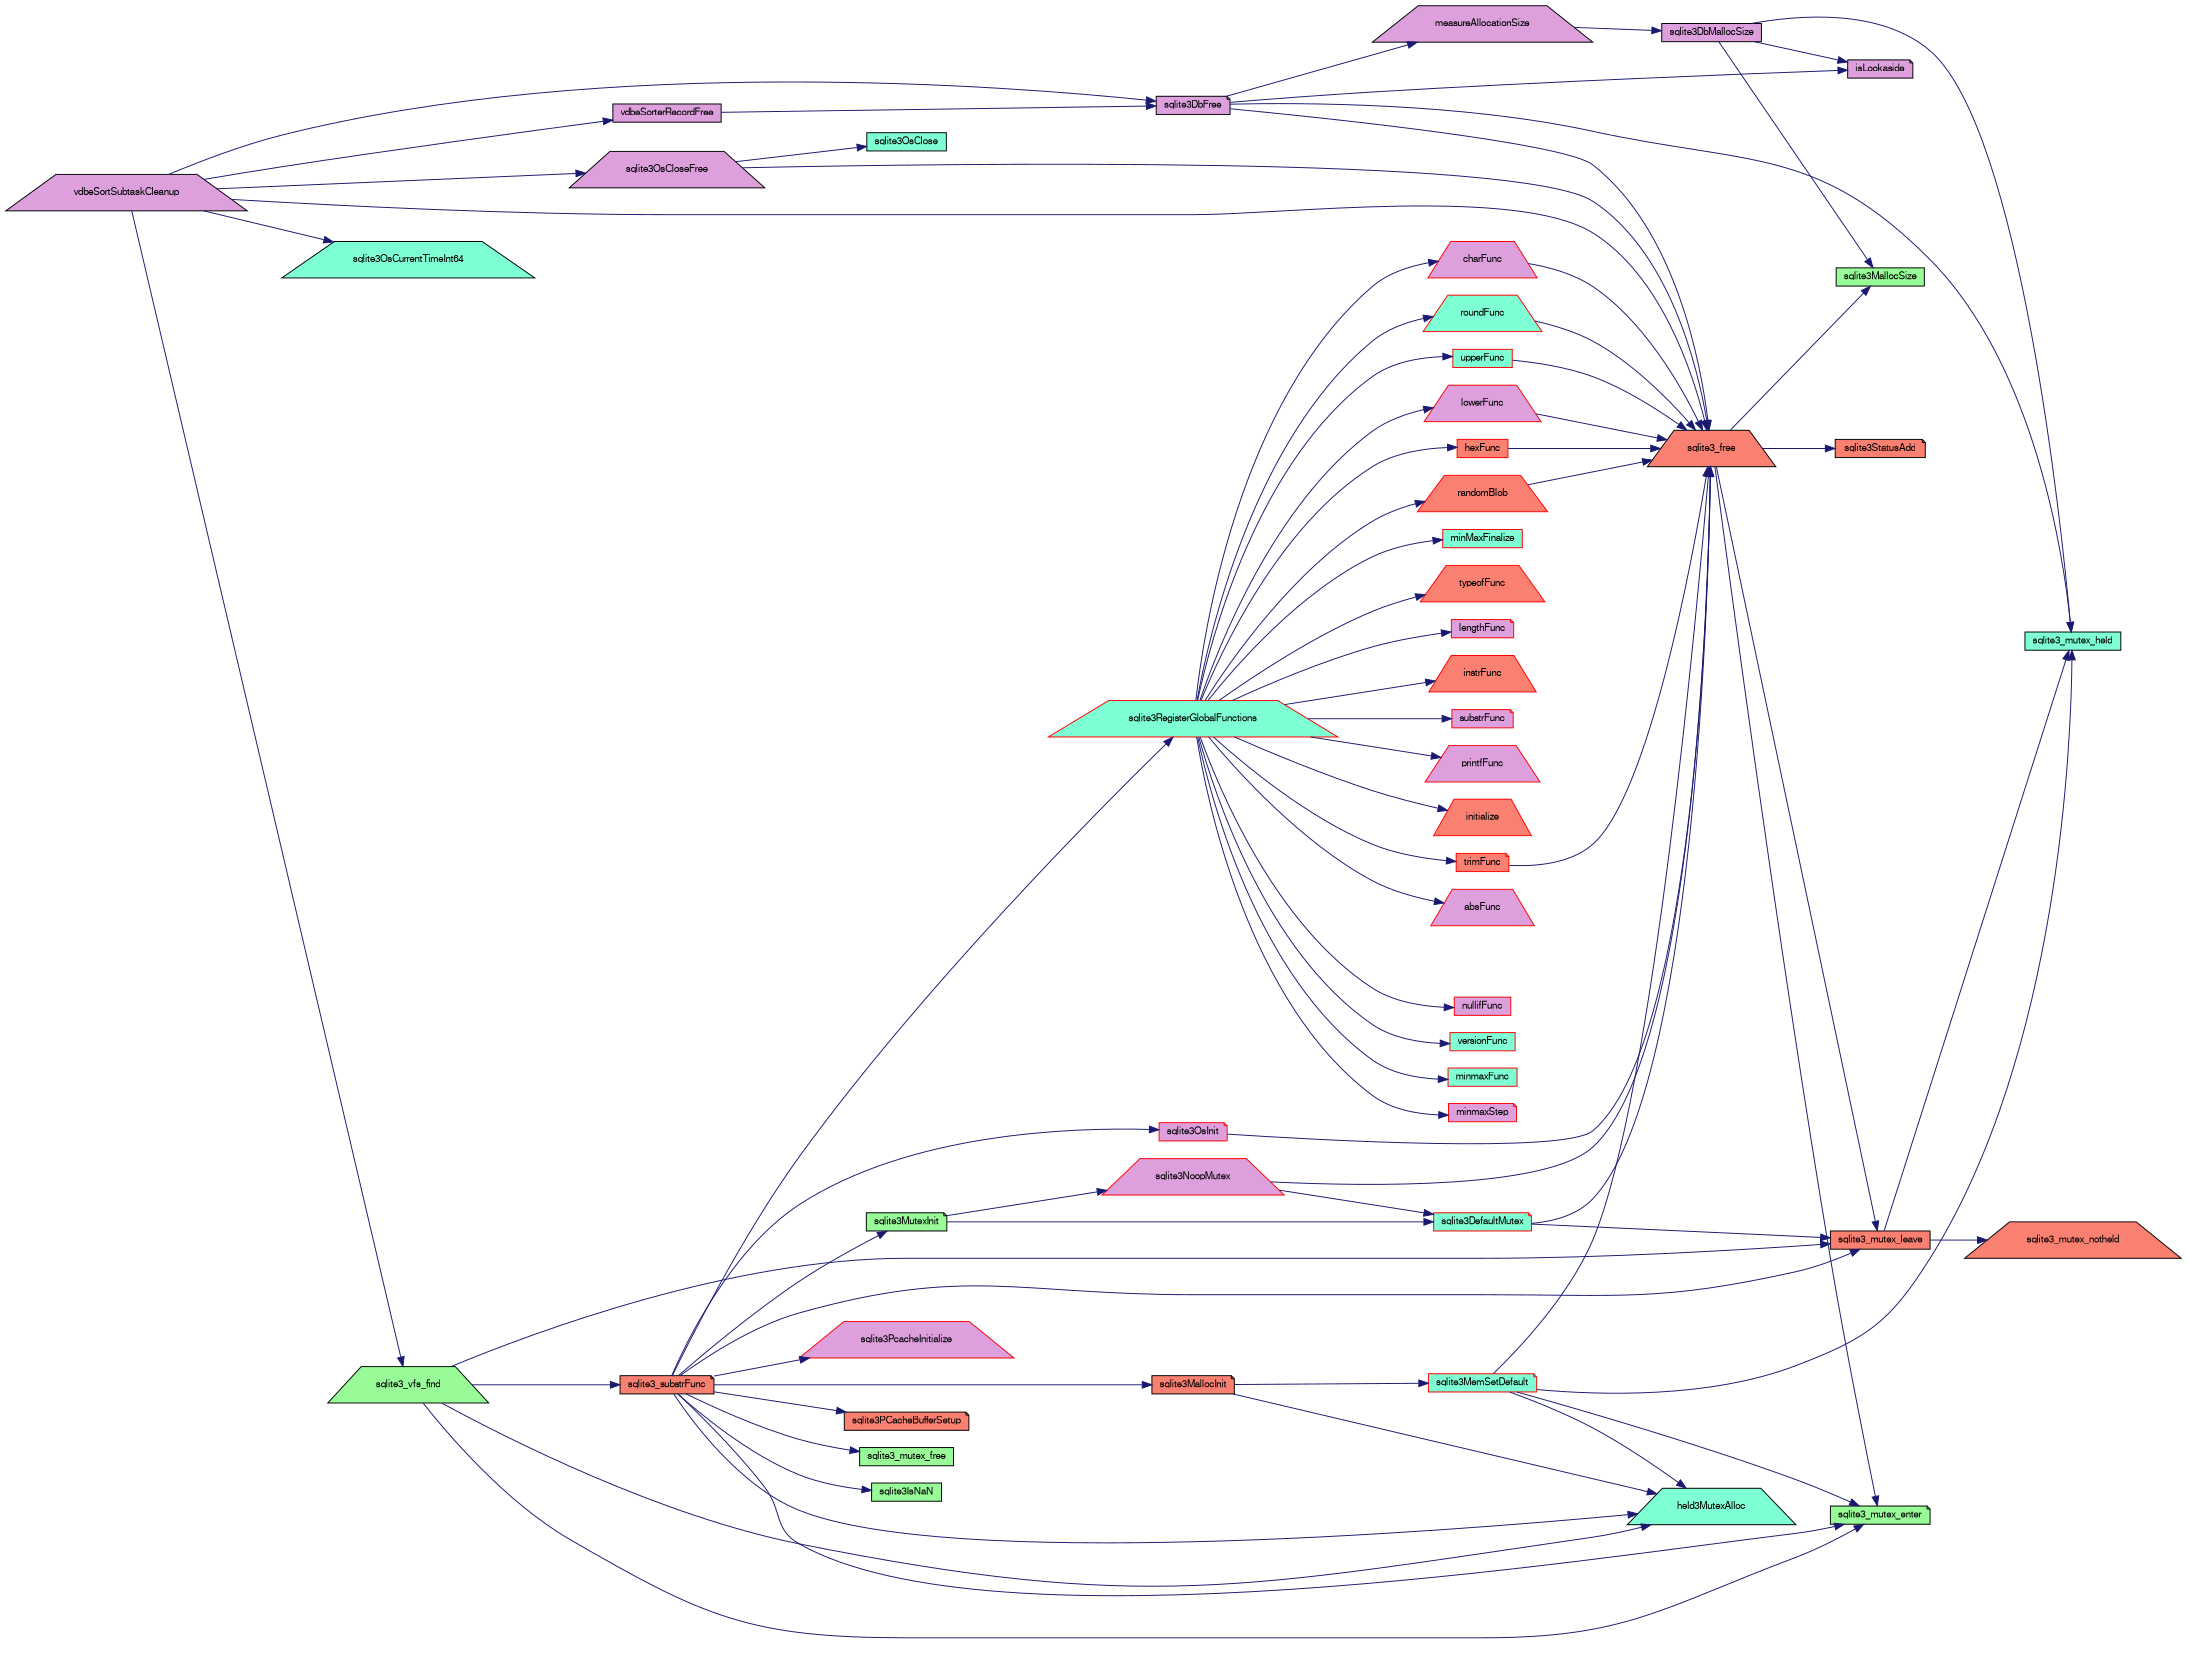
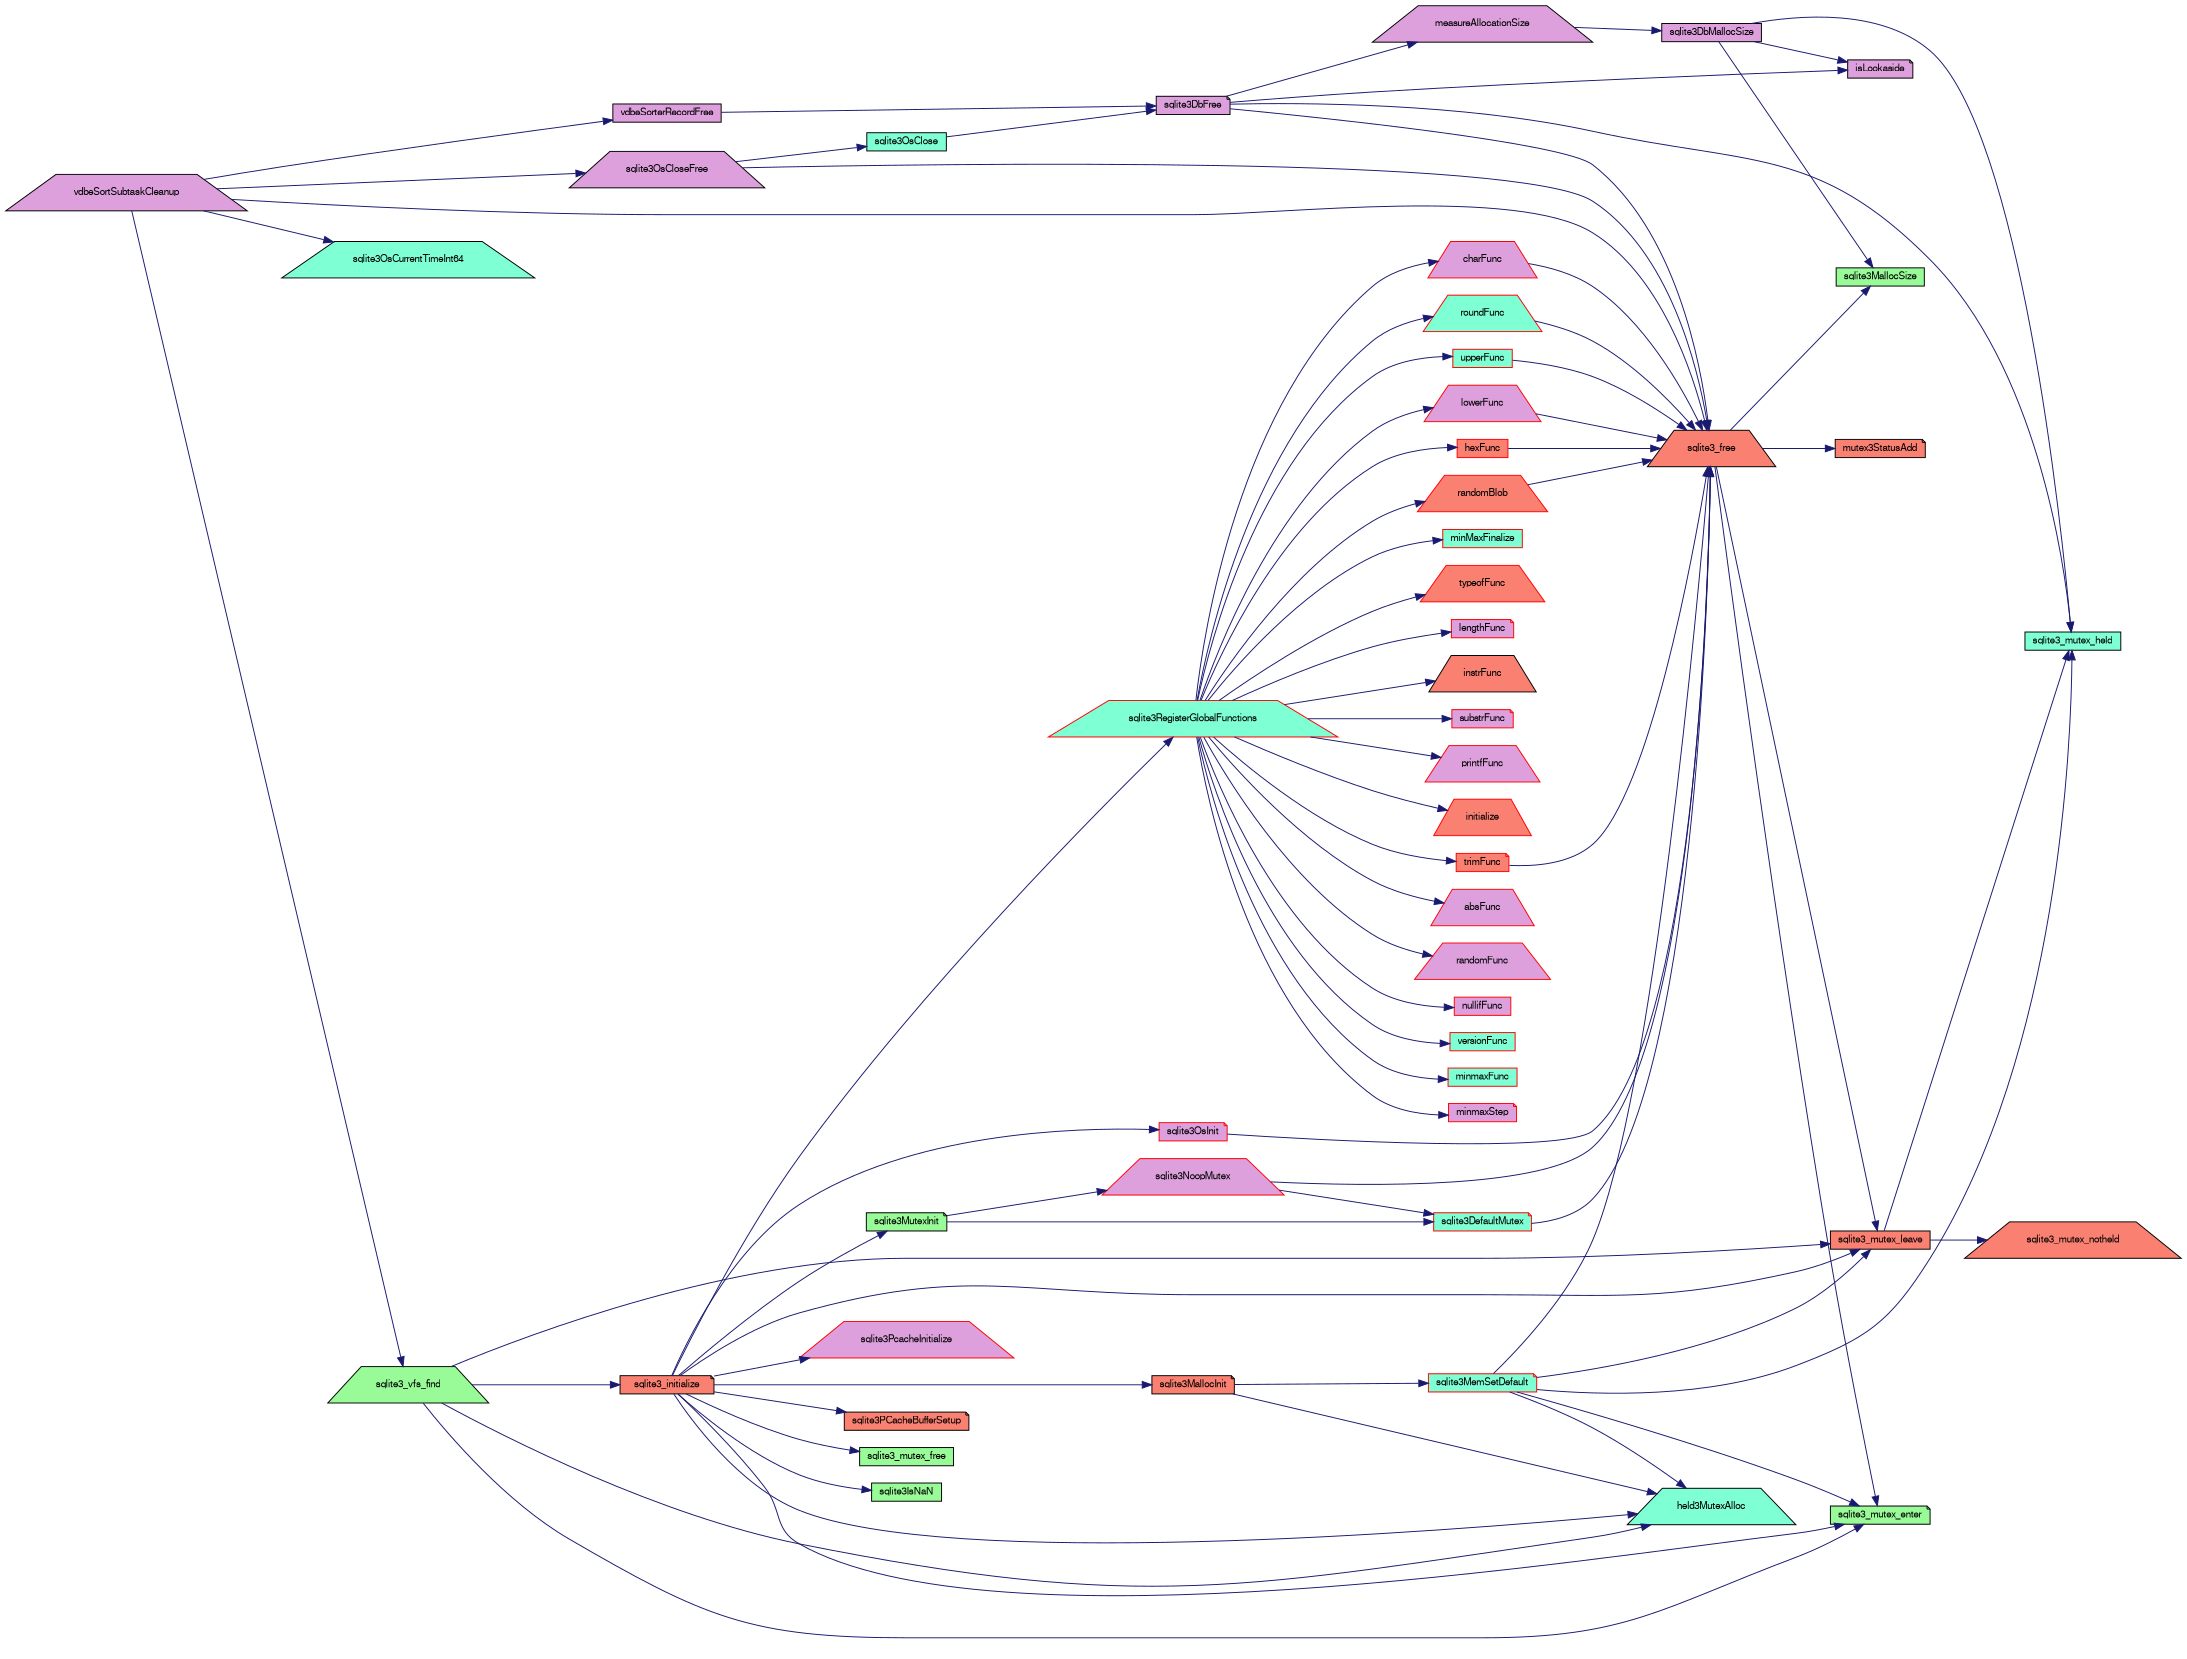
(653, 85) -> (1046, 124)
(1880, 448) -> (1880, 448)
(1483, 674) -> (1483, 674)
none -> (1483, 961)
(1676, 1231) -> (1710, 1341)
(667, 1385) -> (667, 1385)
